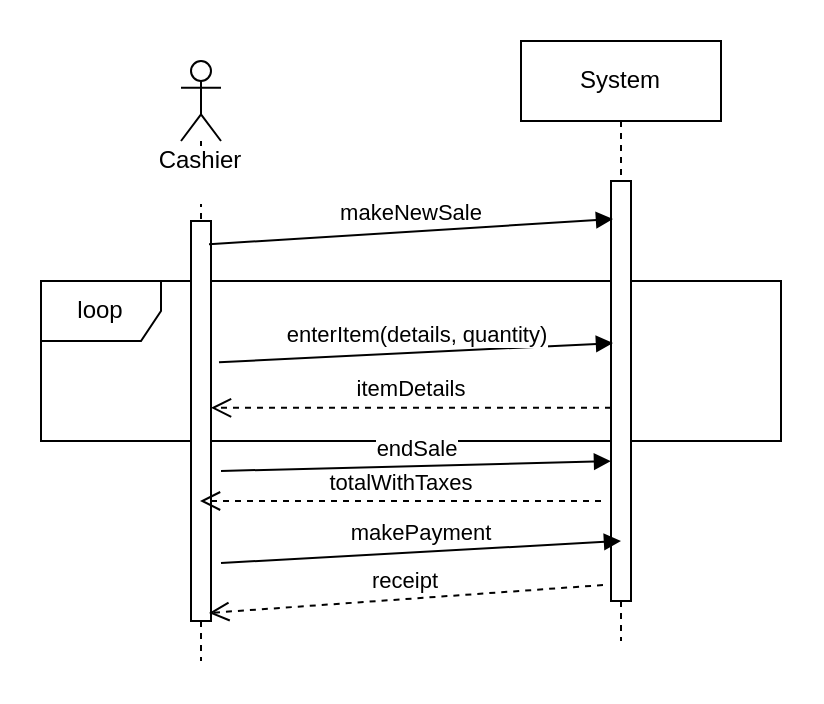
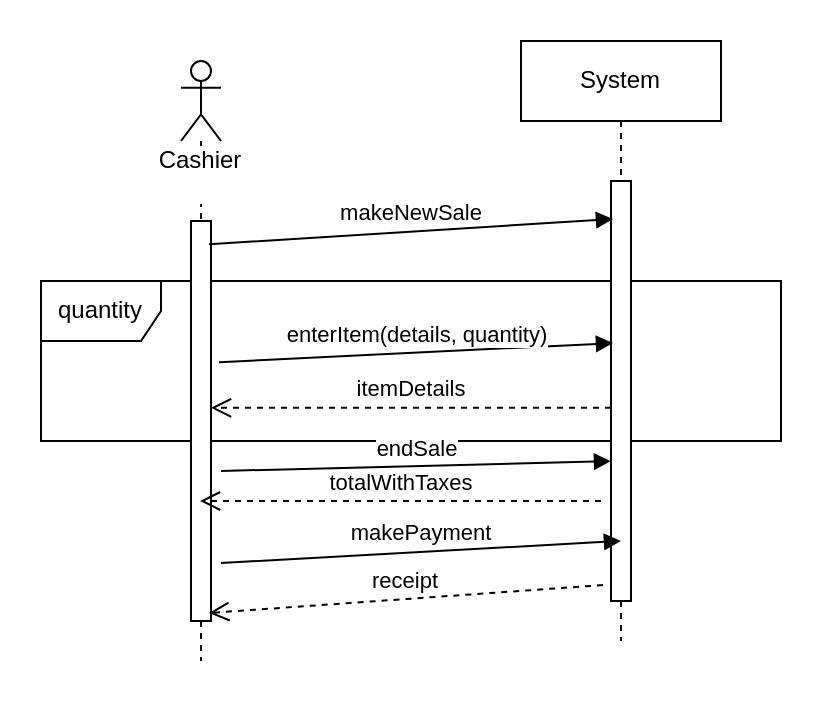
(101, 311) -> (101, 311)
